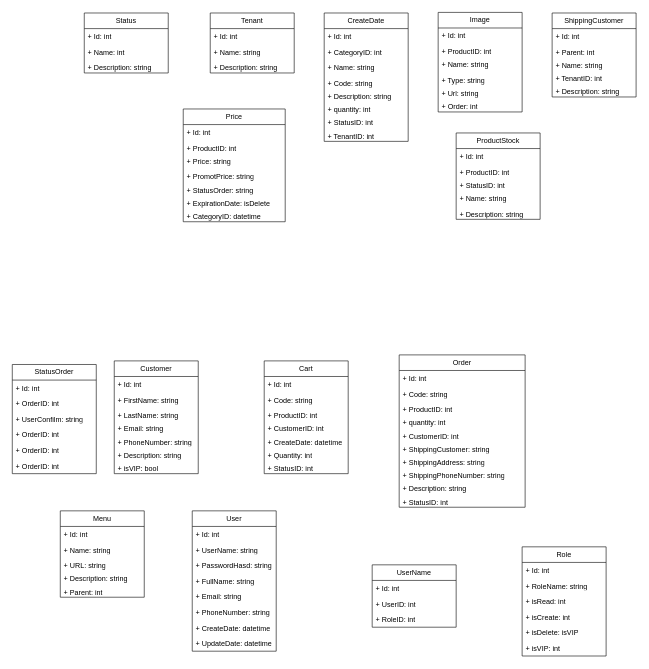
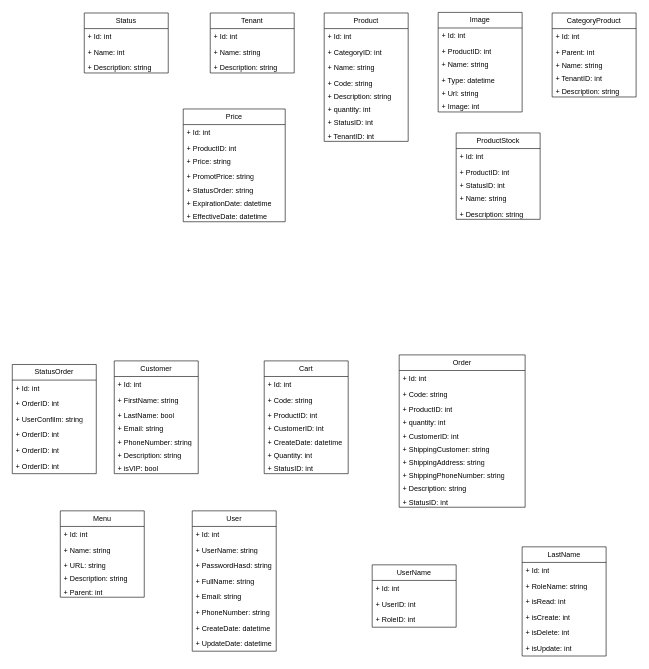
(366, 21) -> (366, 21)
(594, 21) -> (594, 21)
(466, 81) -> (470, 81)
(462, 107) -> (462, 107)
(233, 204) -> (234, 204)
(228, 217) -> (233, 217)
(150, 416) -> (146, 416)
(564, 555) -> (564, 555)
(555, 633) -> (551, 633)
(545, 649) -> (551, 649)
